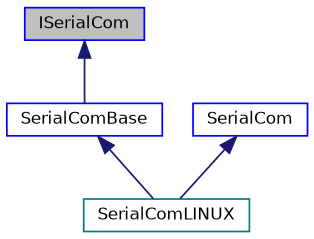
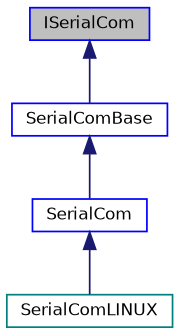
(131, 174) -> (90, 176)
